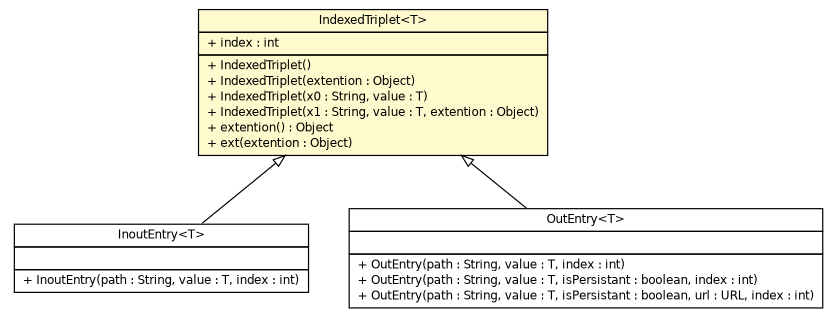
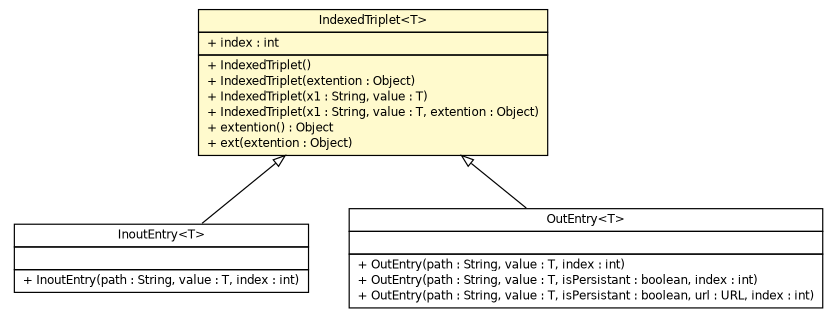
(317, 97) -> (317, 97)
